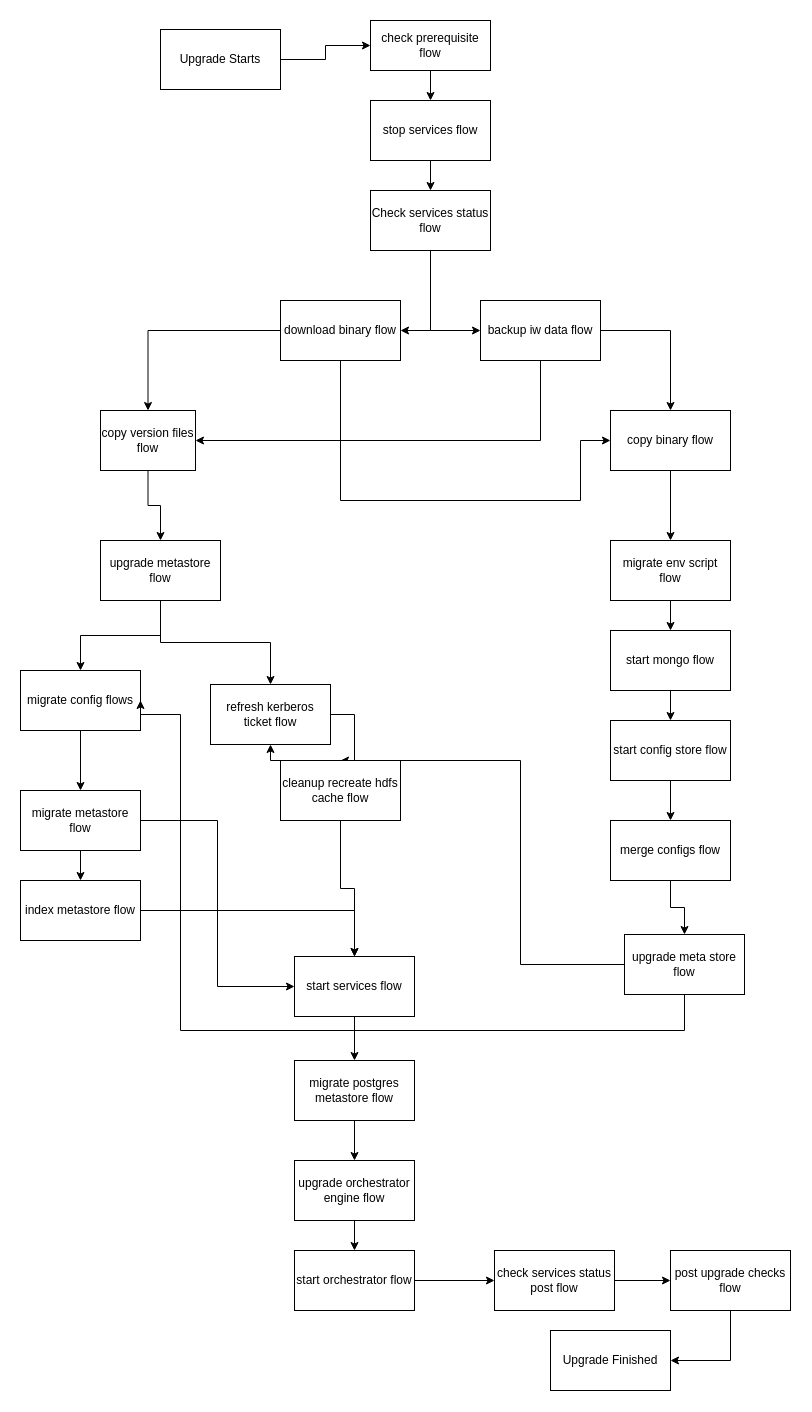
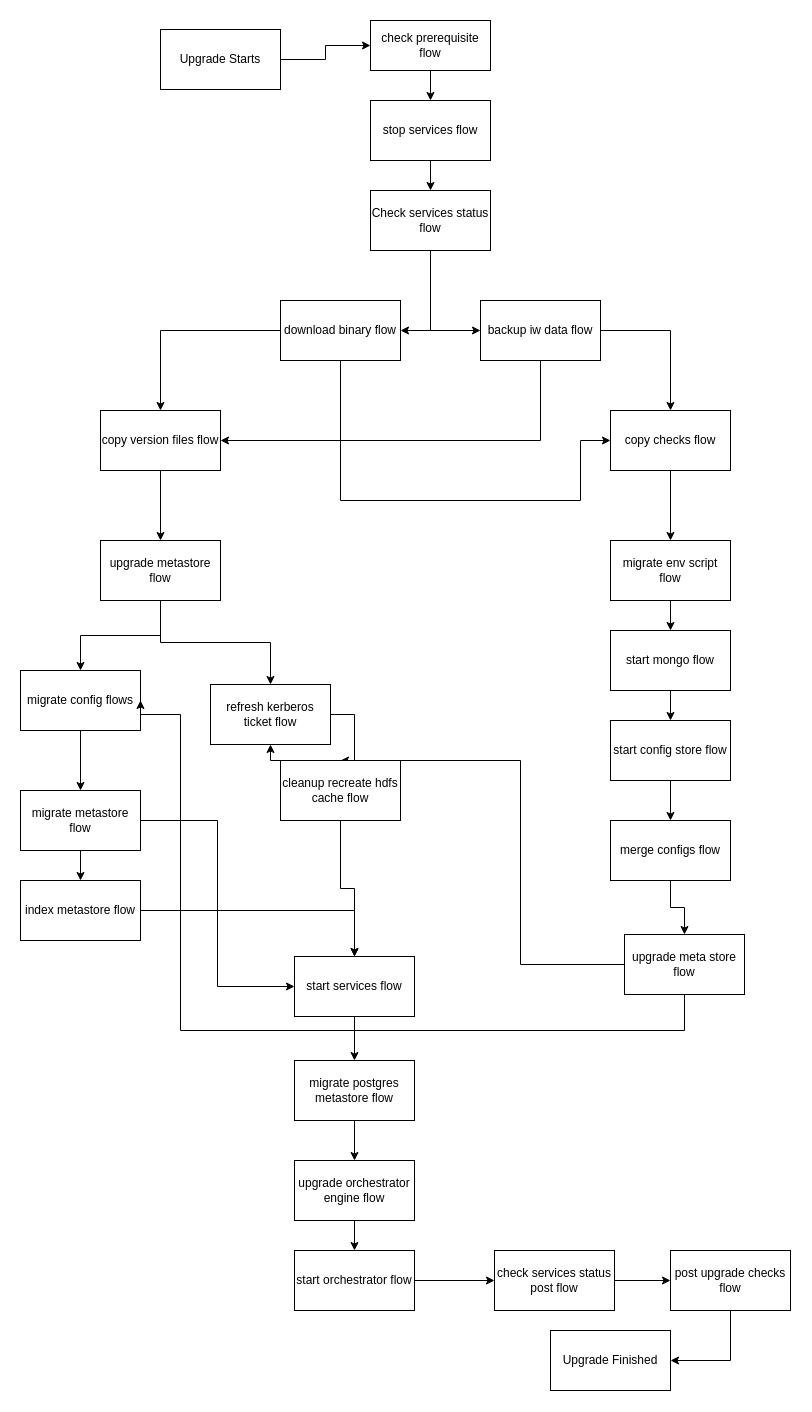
(148, 441) -> (161, 441)
(671, 441) -> (671, 441)
